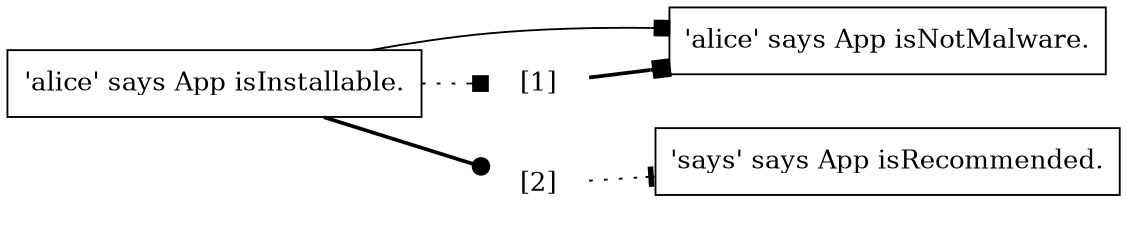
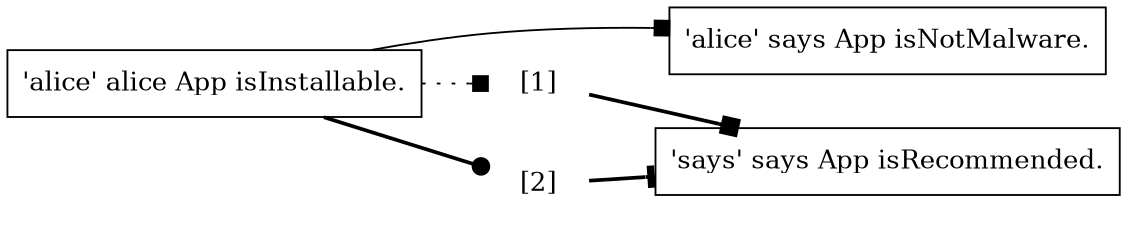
(620, 74) -> (654, 109)
(214, 84) -> (214, 84)
(617, 179) -> (617, 179)
